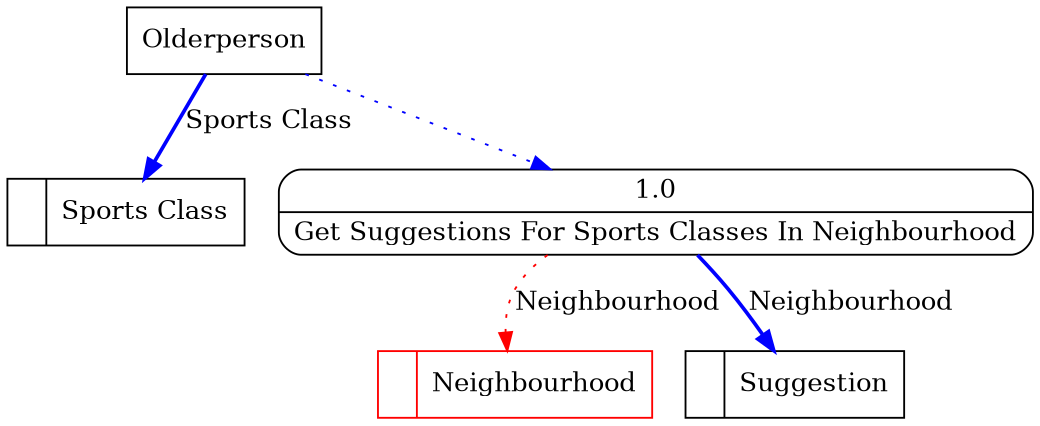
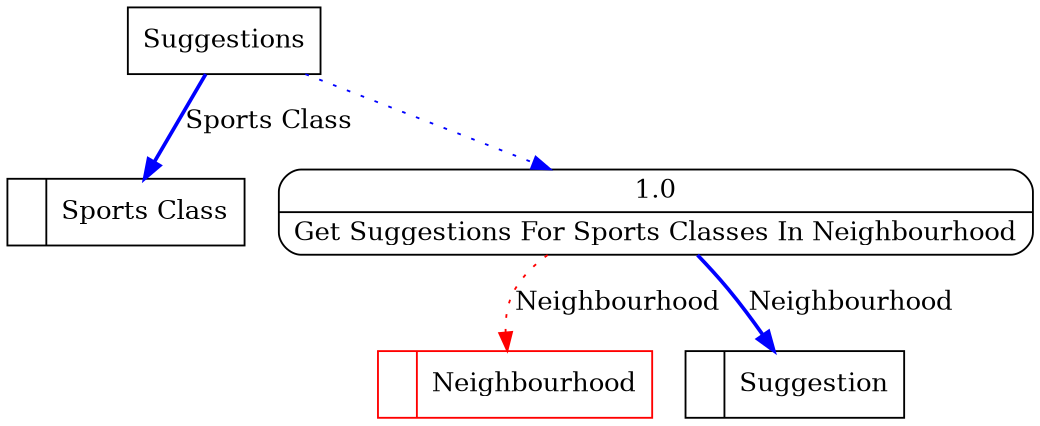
(224, 41) -> (224, 41)
